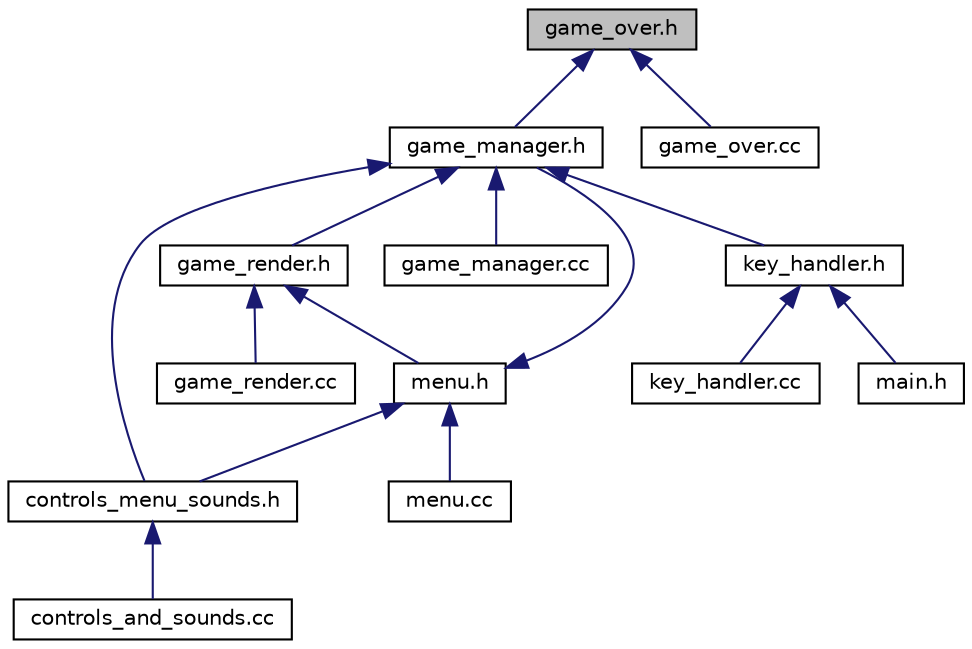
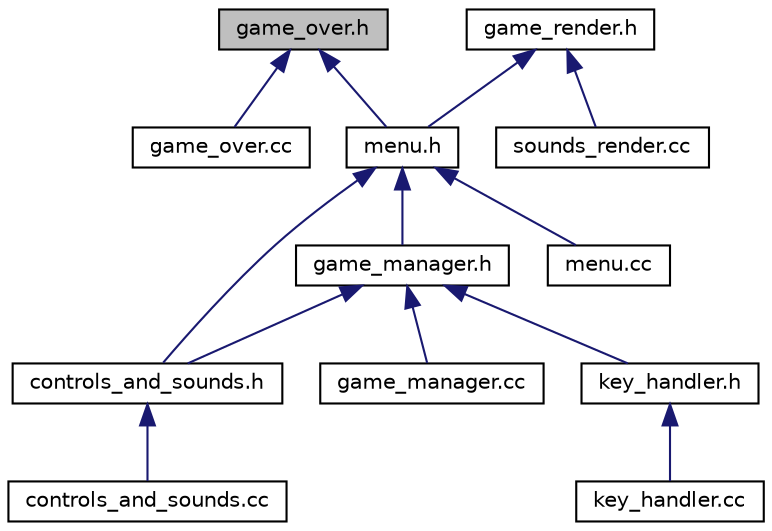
(546, 96) -> (360, 97)
(365, 211) -> none
(256, 383) -> (603, 147)
(911, 383) -> none
(153, 501) -> (147, 383)
